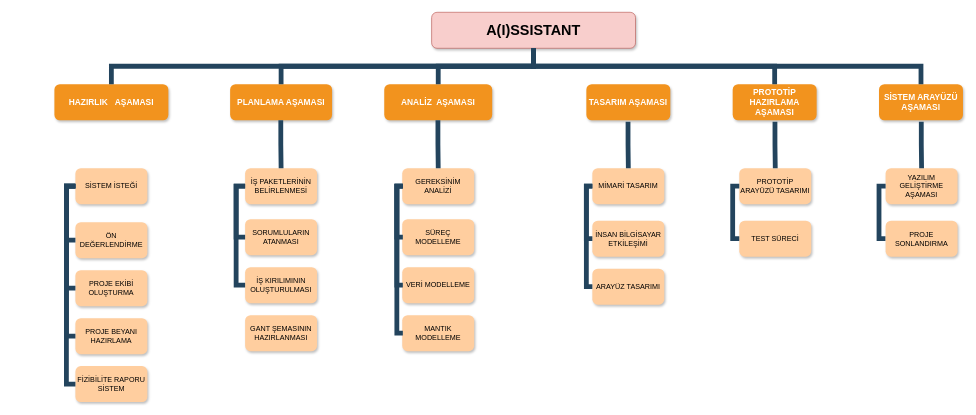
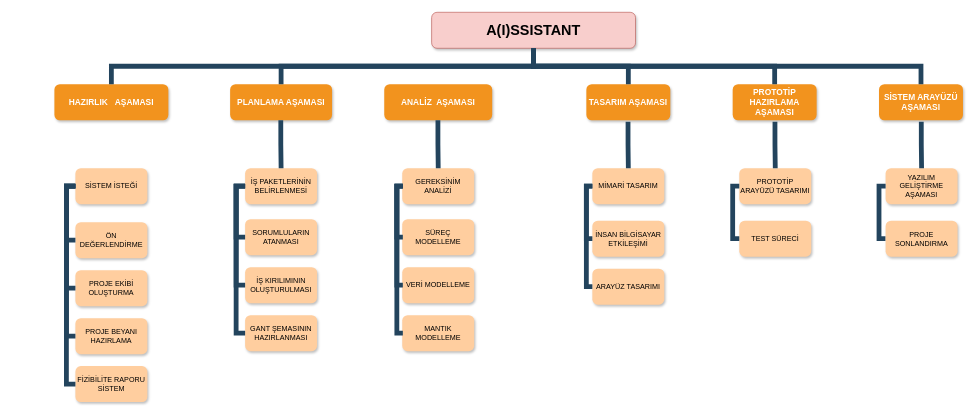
(438, 76) -> (629, 76)
none -> (236, 314)
